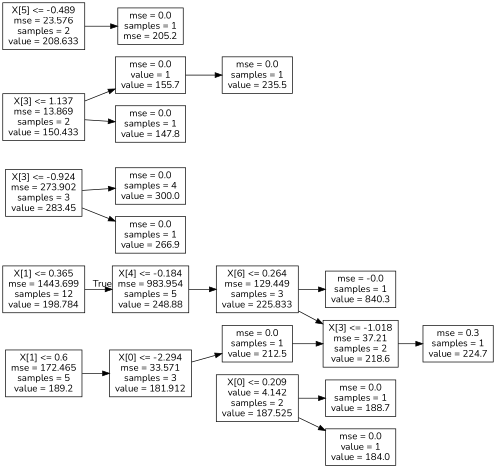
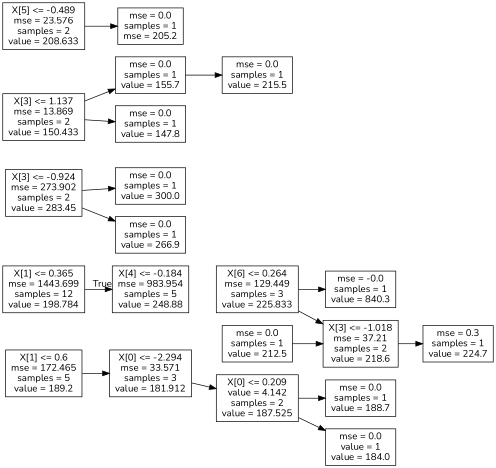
(151, 75) -> (151, 75)
(257, 75) -> (257, 75)
(151, 186) -> (151, 186)
(44, 193) -> (44, 193)
(199, 289) -> none
(203, 359) -> (201, 385)
